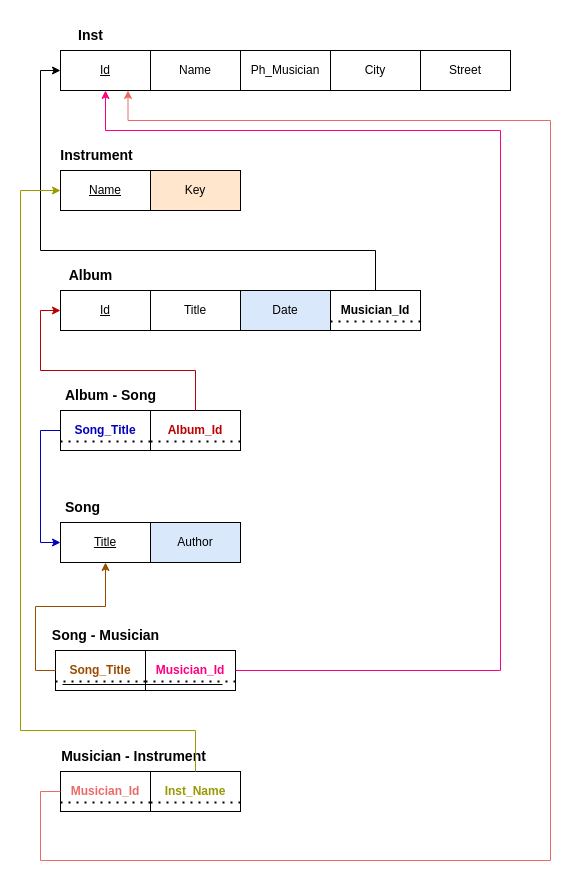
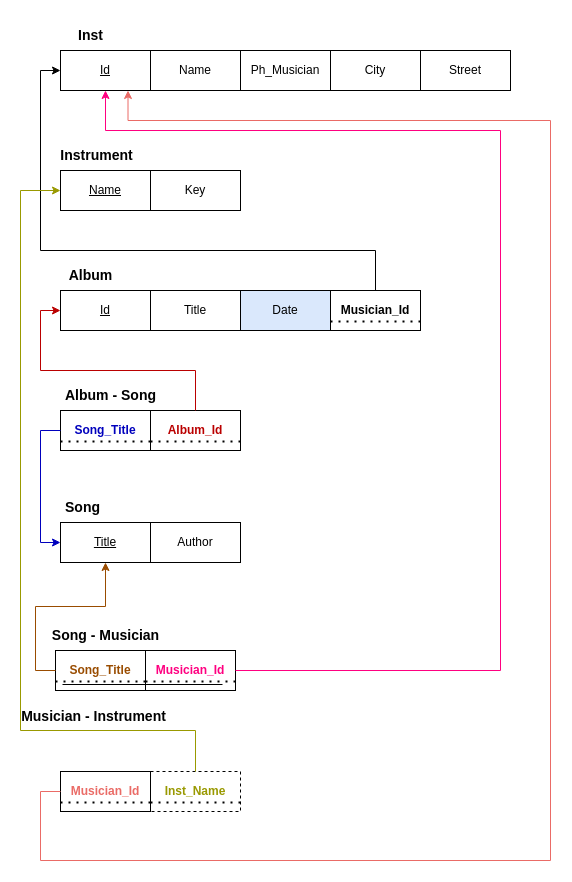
(196, 191) -> (196, 191)
(196, 543) -> (196, 543)
(134, 757) -> (94, 717)
(196, 792) -> (196, 792)
